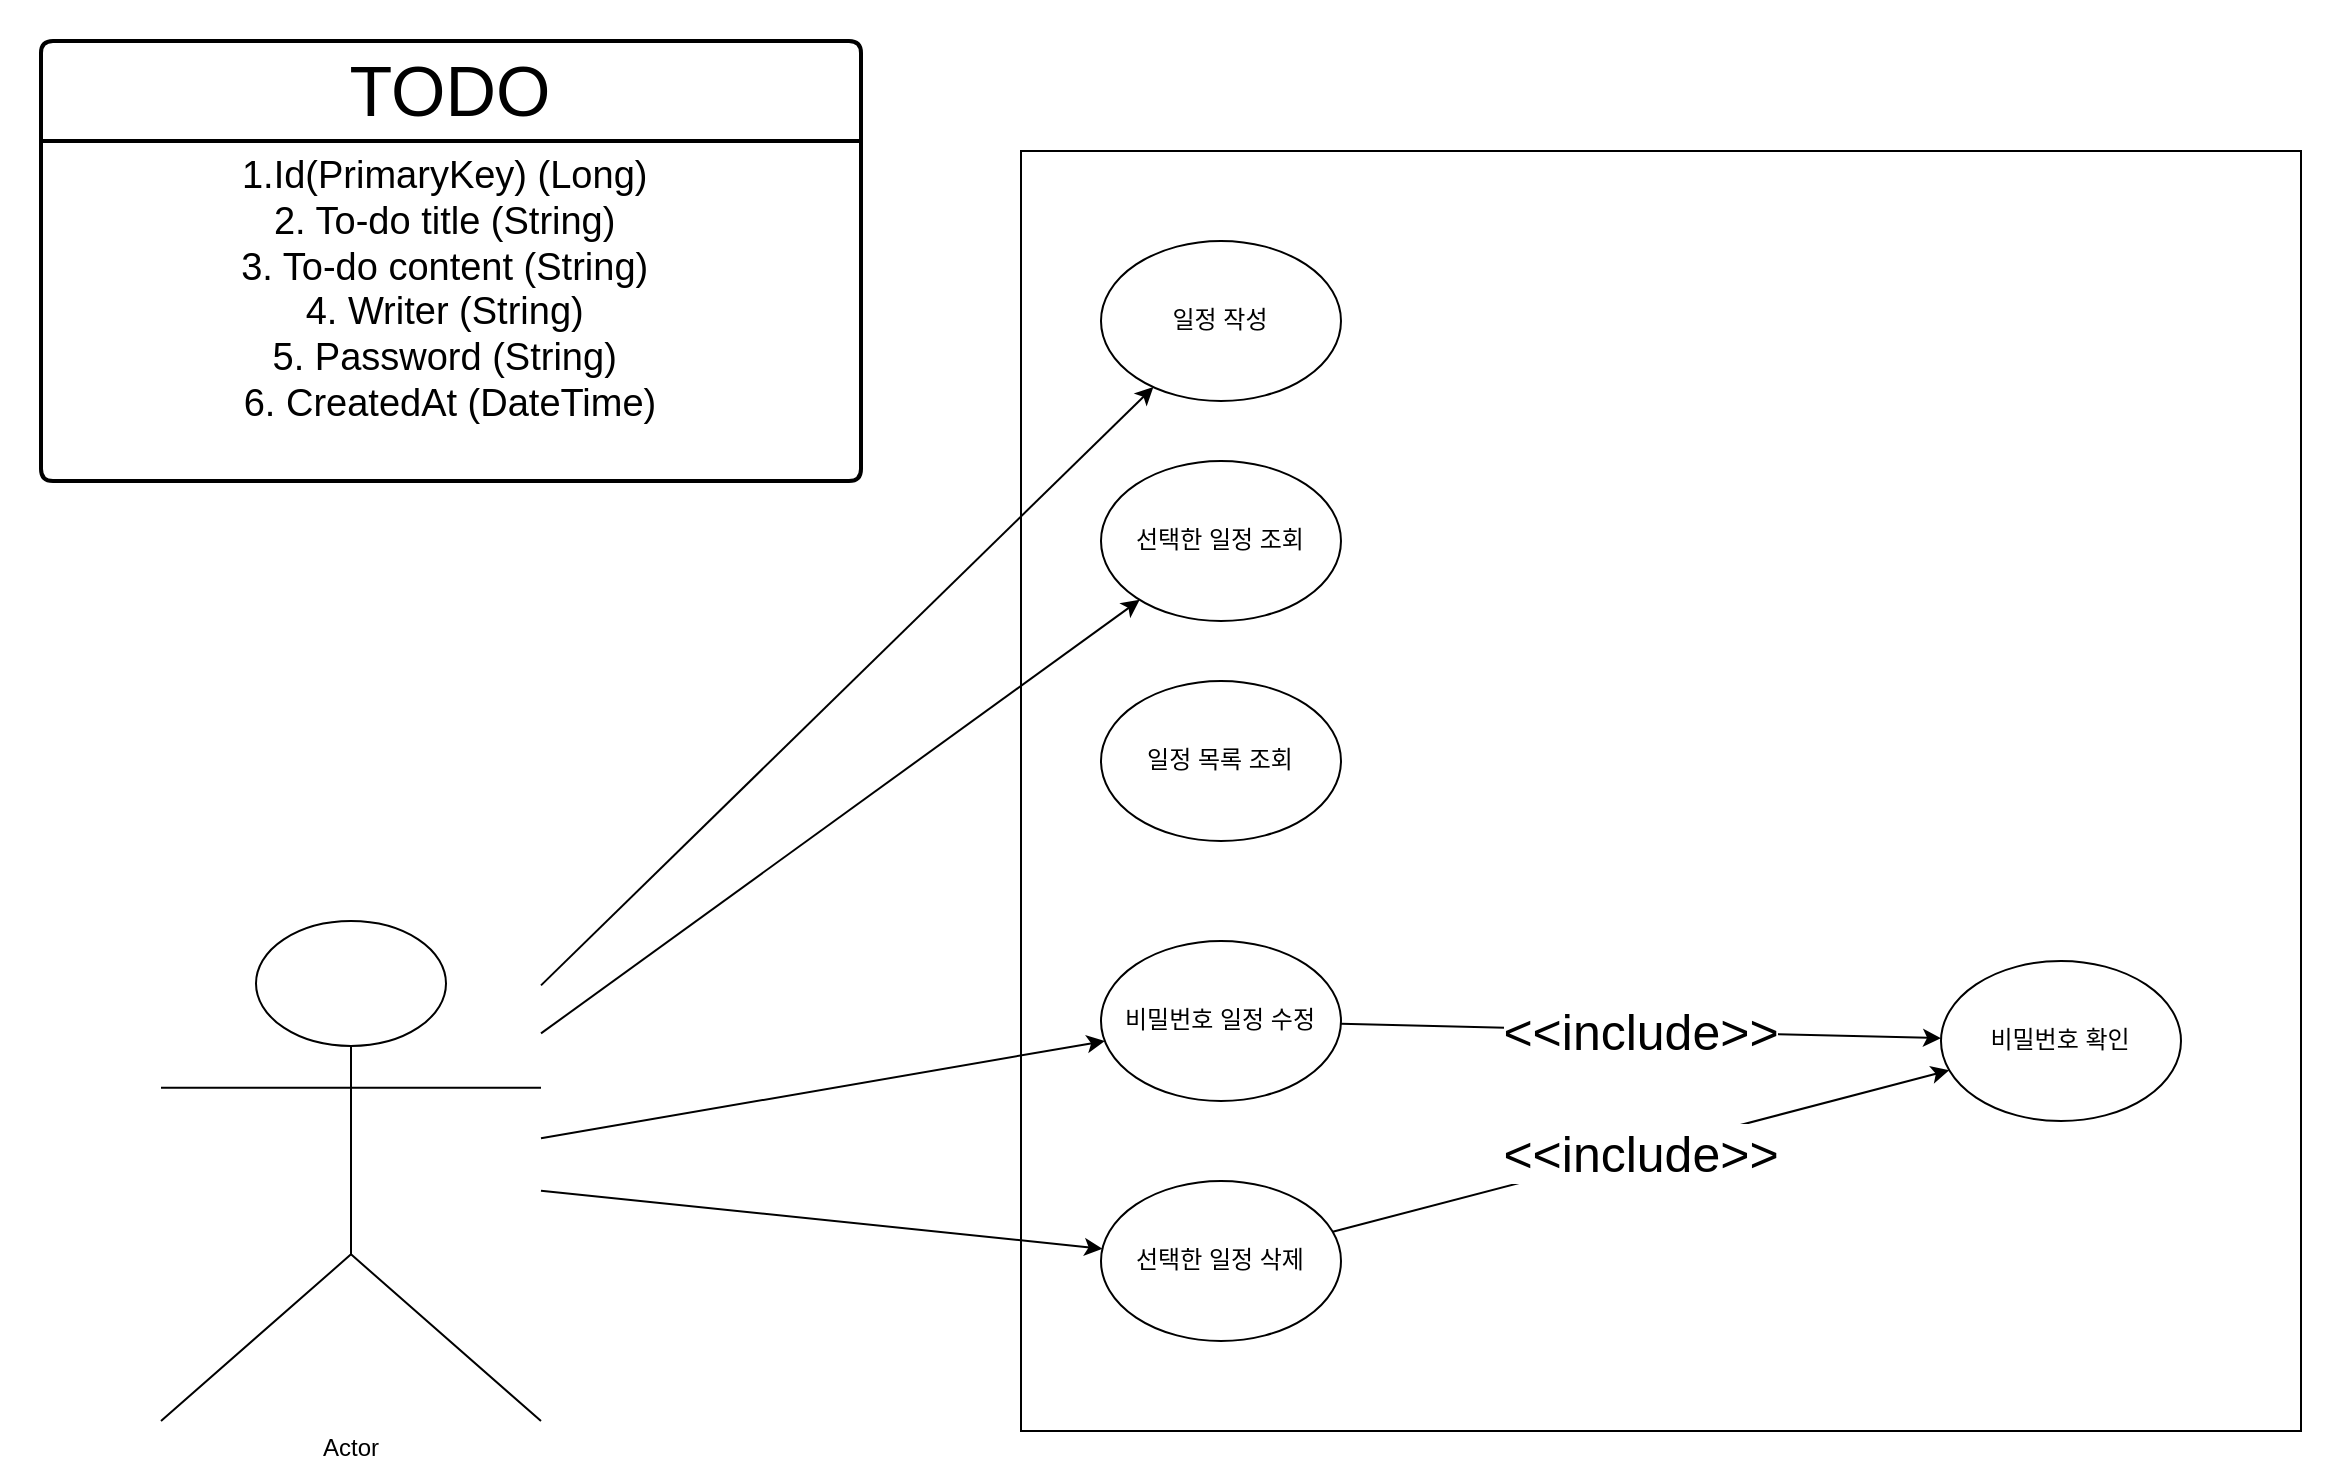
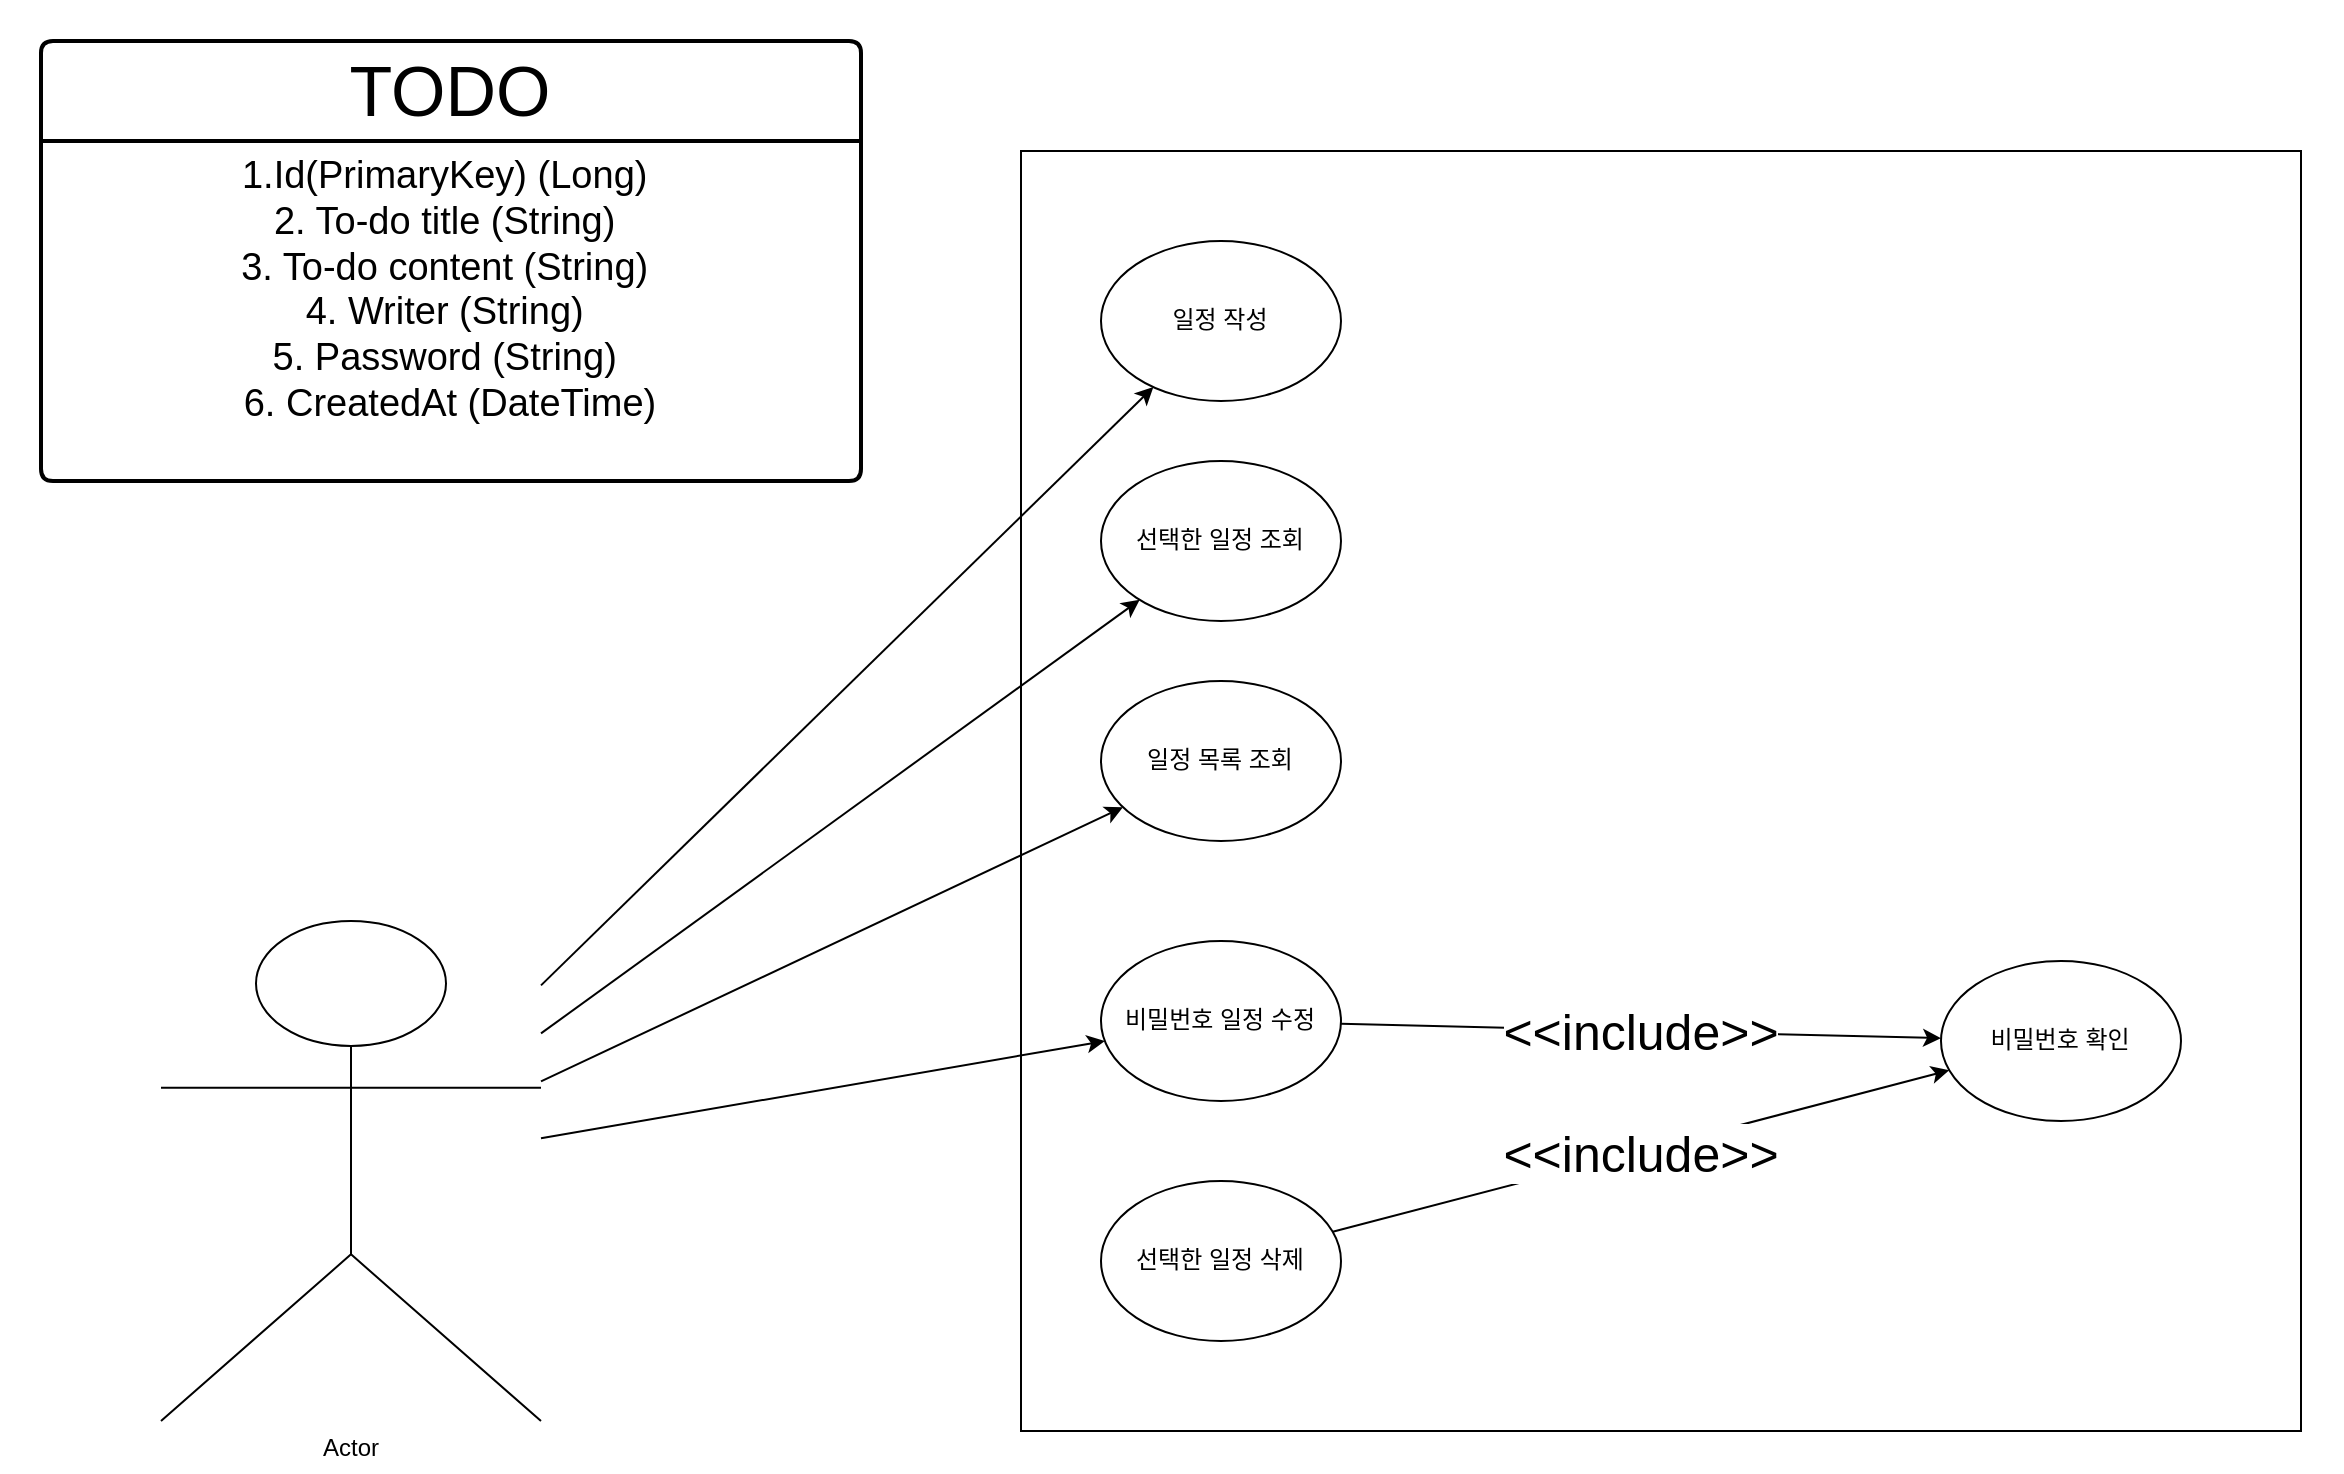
(815, 1219) -> (826, 947)
